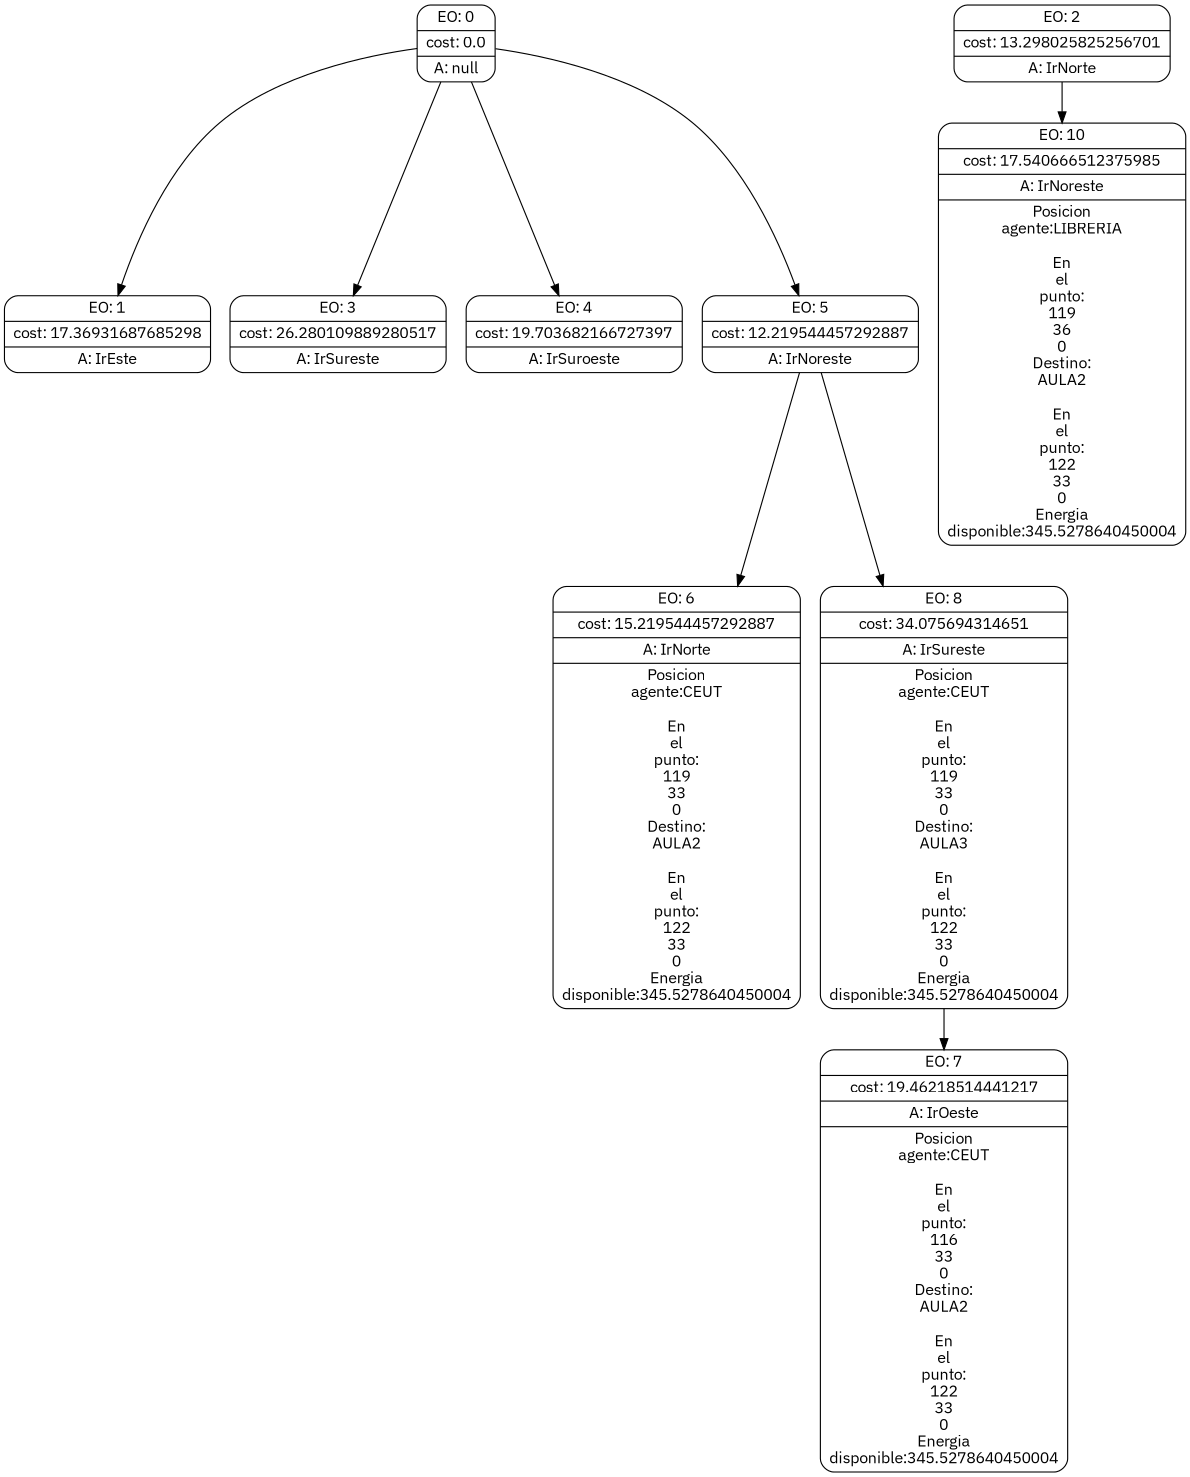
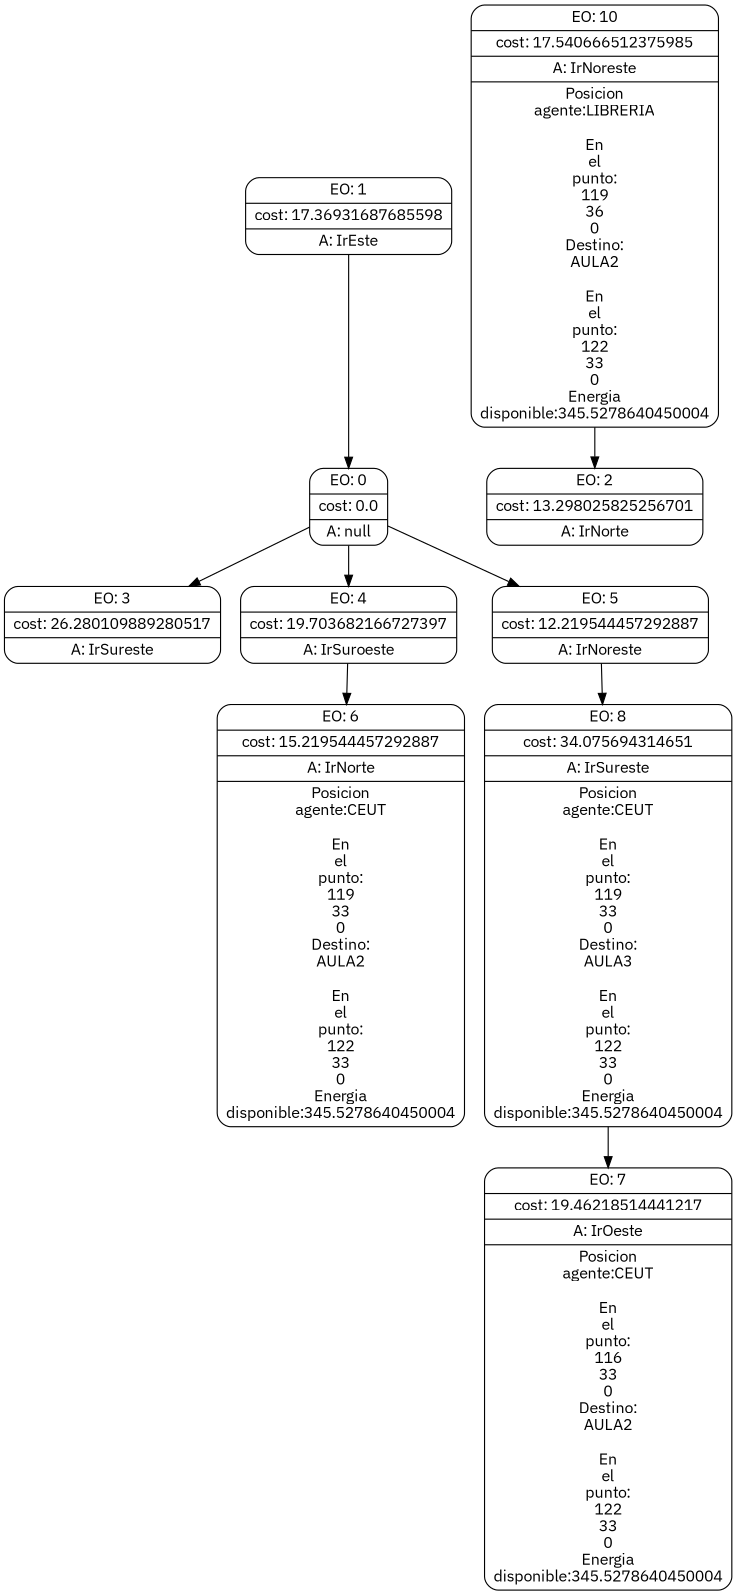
(1062, 97) -> (595, 442)
(228, 116) -> (349, 356)
(107, 334) -> (349, 216)
(770, 474) -> (347, 678)
